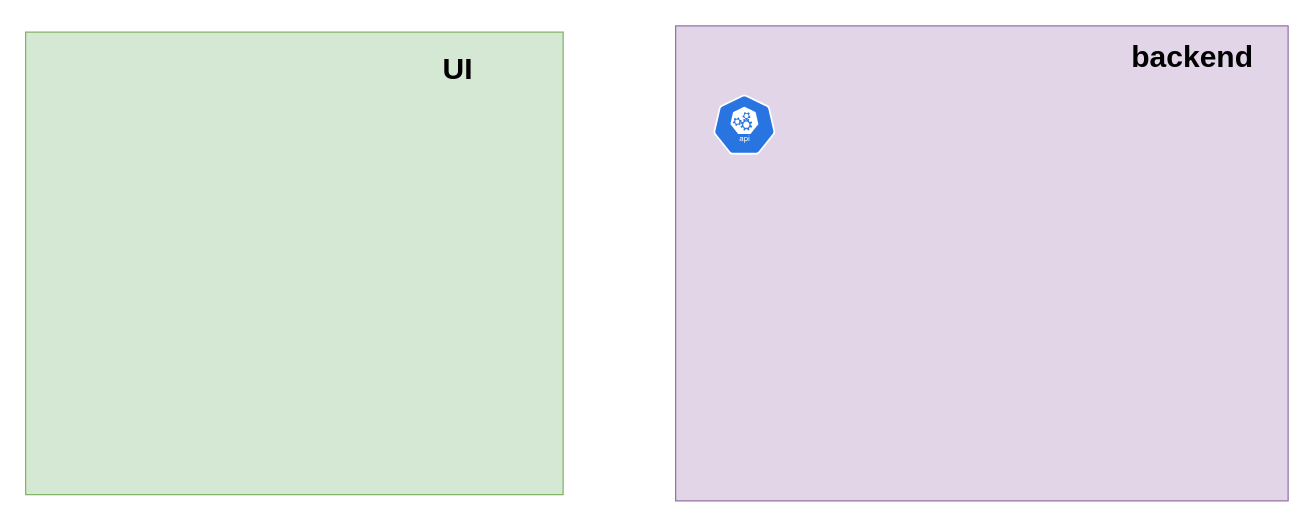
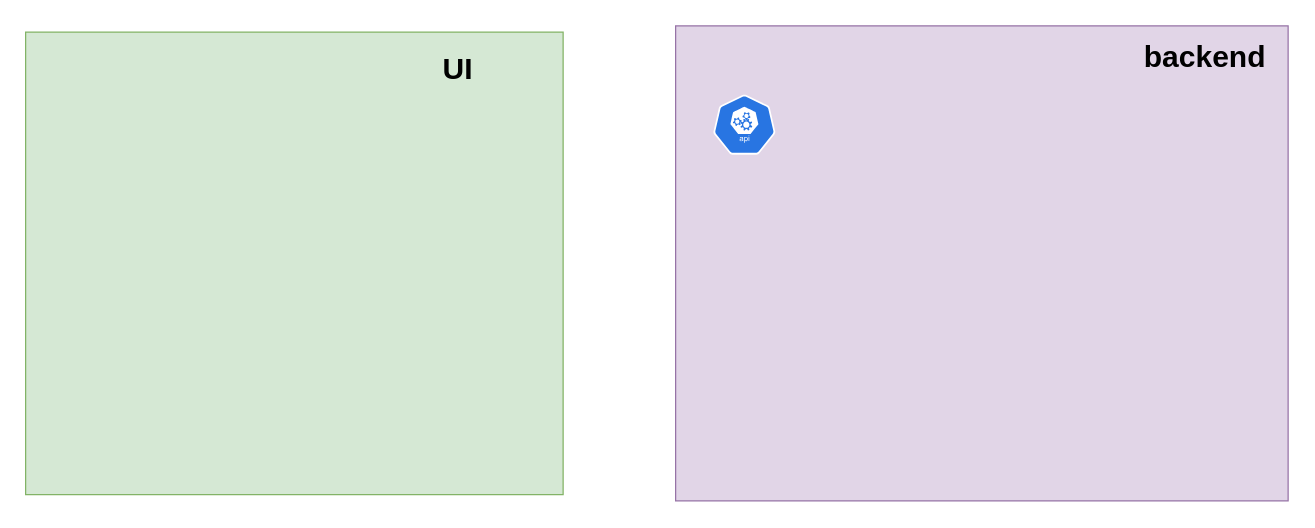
(1194, 57) -> (1207, 57)
